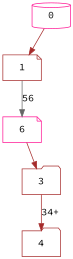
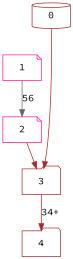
(51, 16) -> (51, 16)
(38, 39) -> (51, 95)
(22, 68) -> (22, 68)
(22, 130) -> (22, 130)
